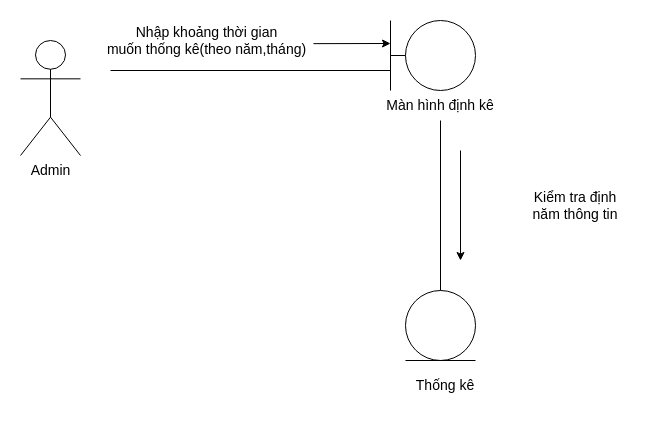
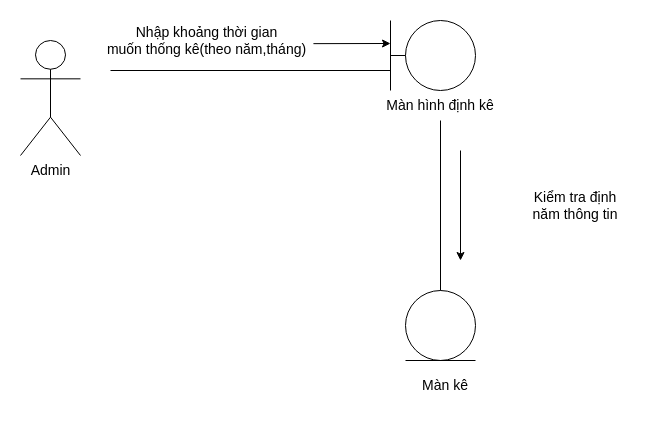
(446, 386) -> (446, 386)
